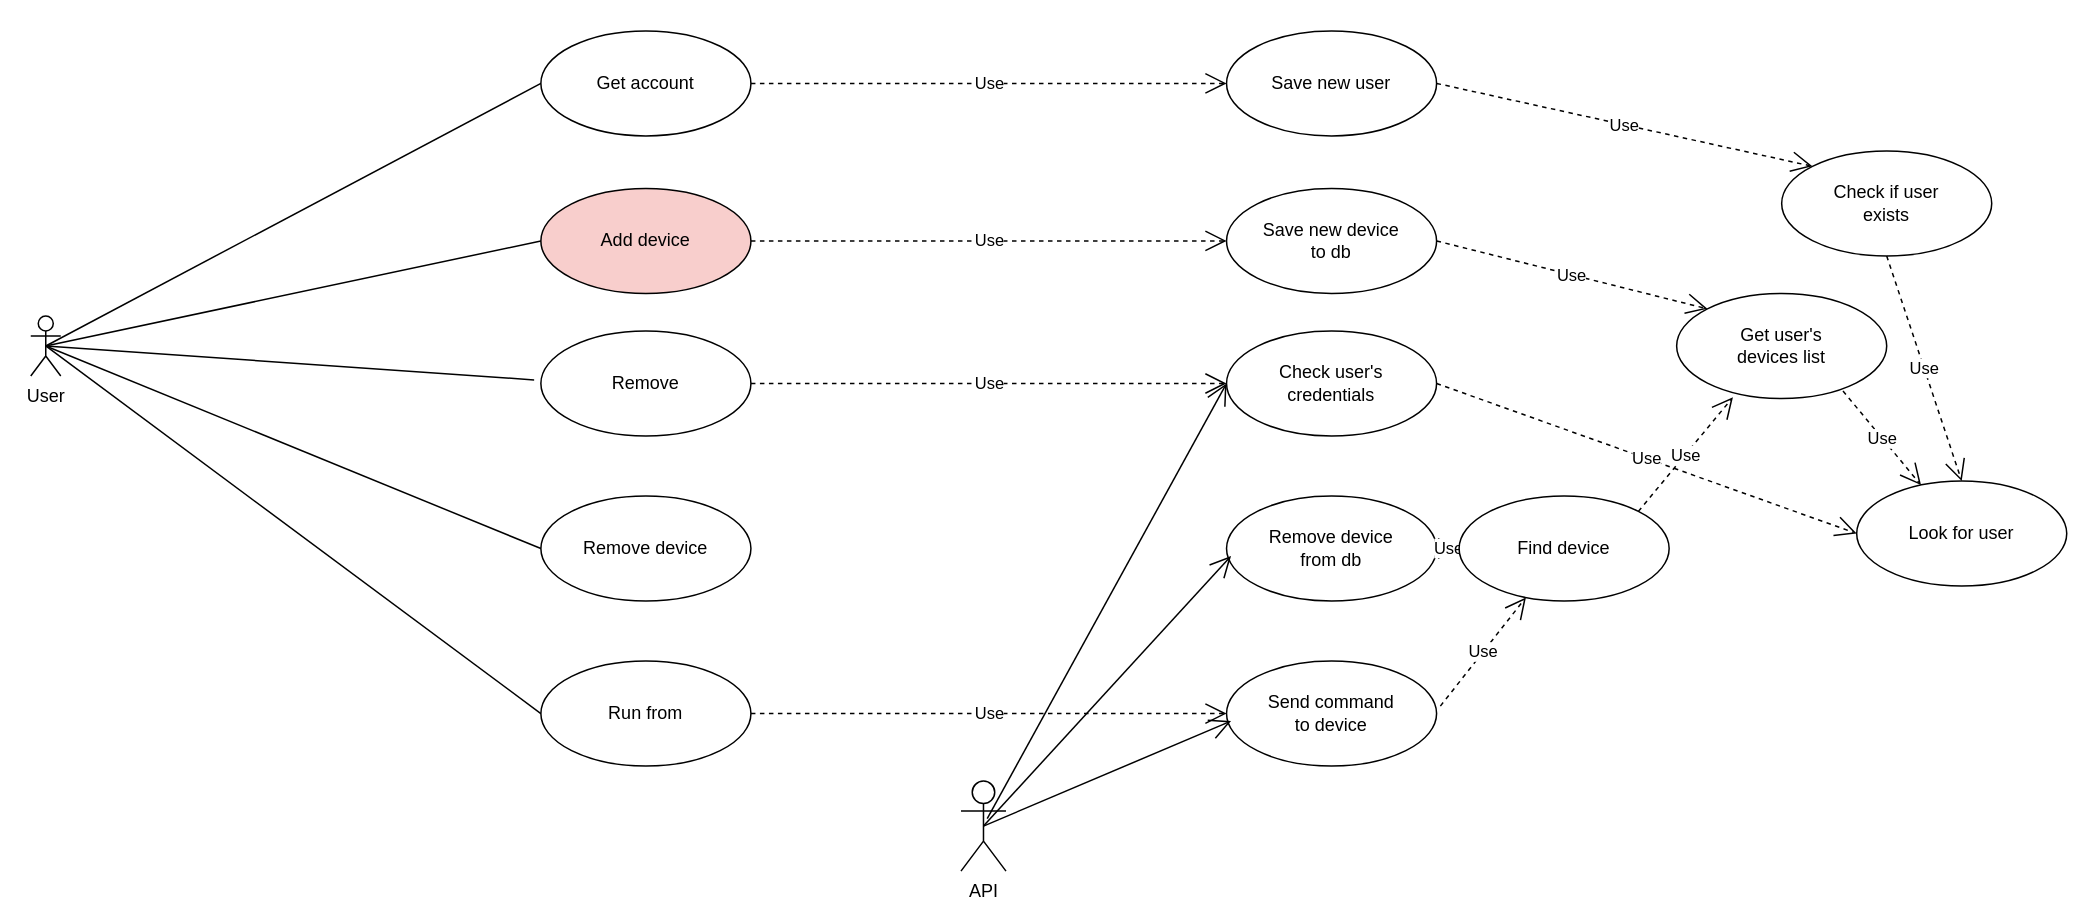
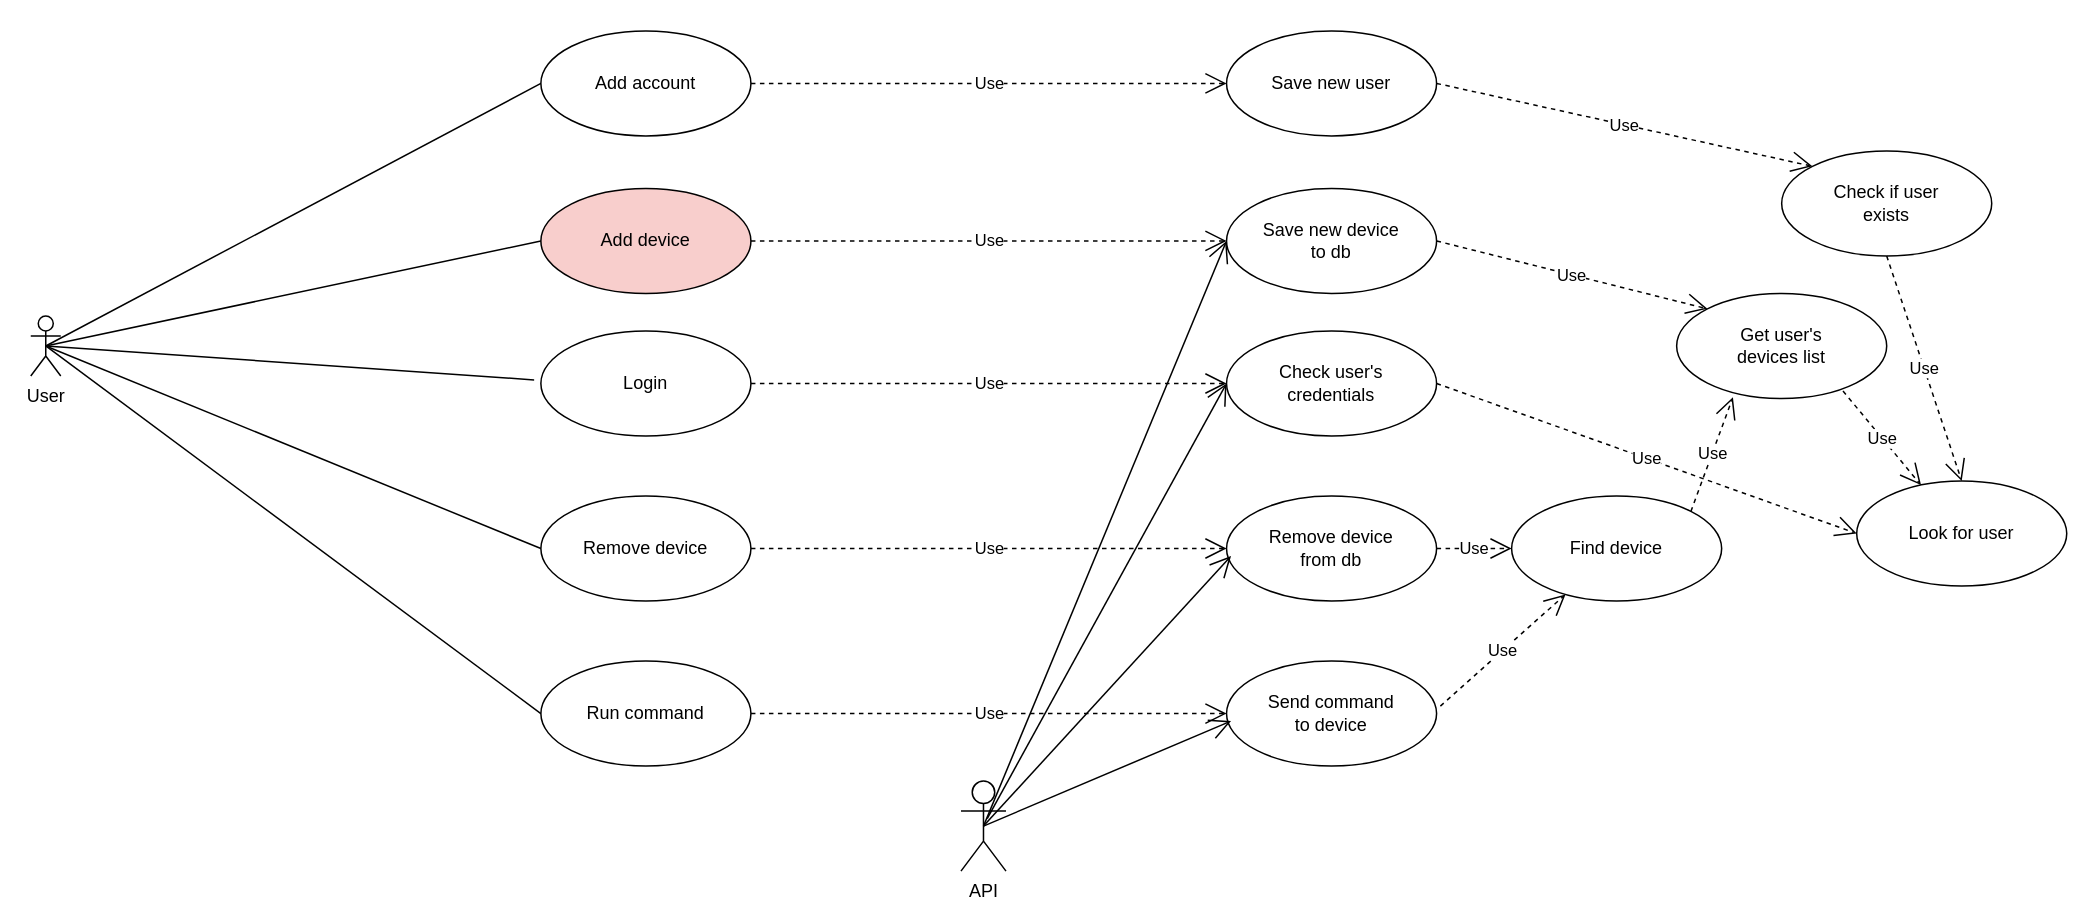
(646, 83) -> (646, 83)
(646, 383) -> (646, 383)
none -> (1110, 521)
none -> (987, 548)
(1564, 548) -> (1616, 548)
(646, 713) -> (646, 713)
